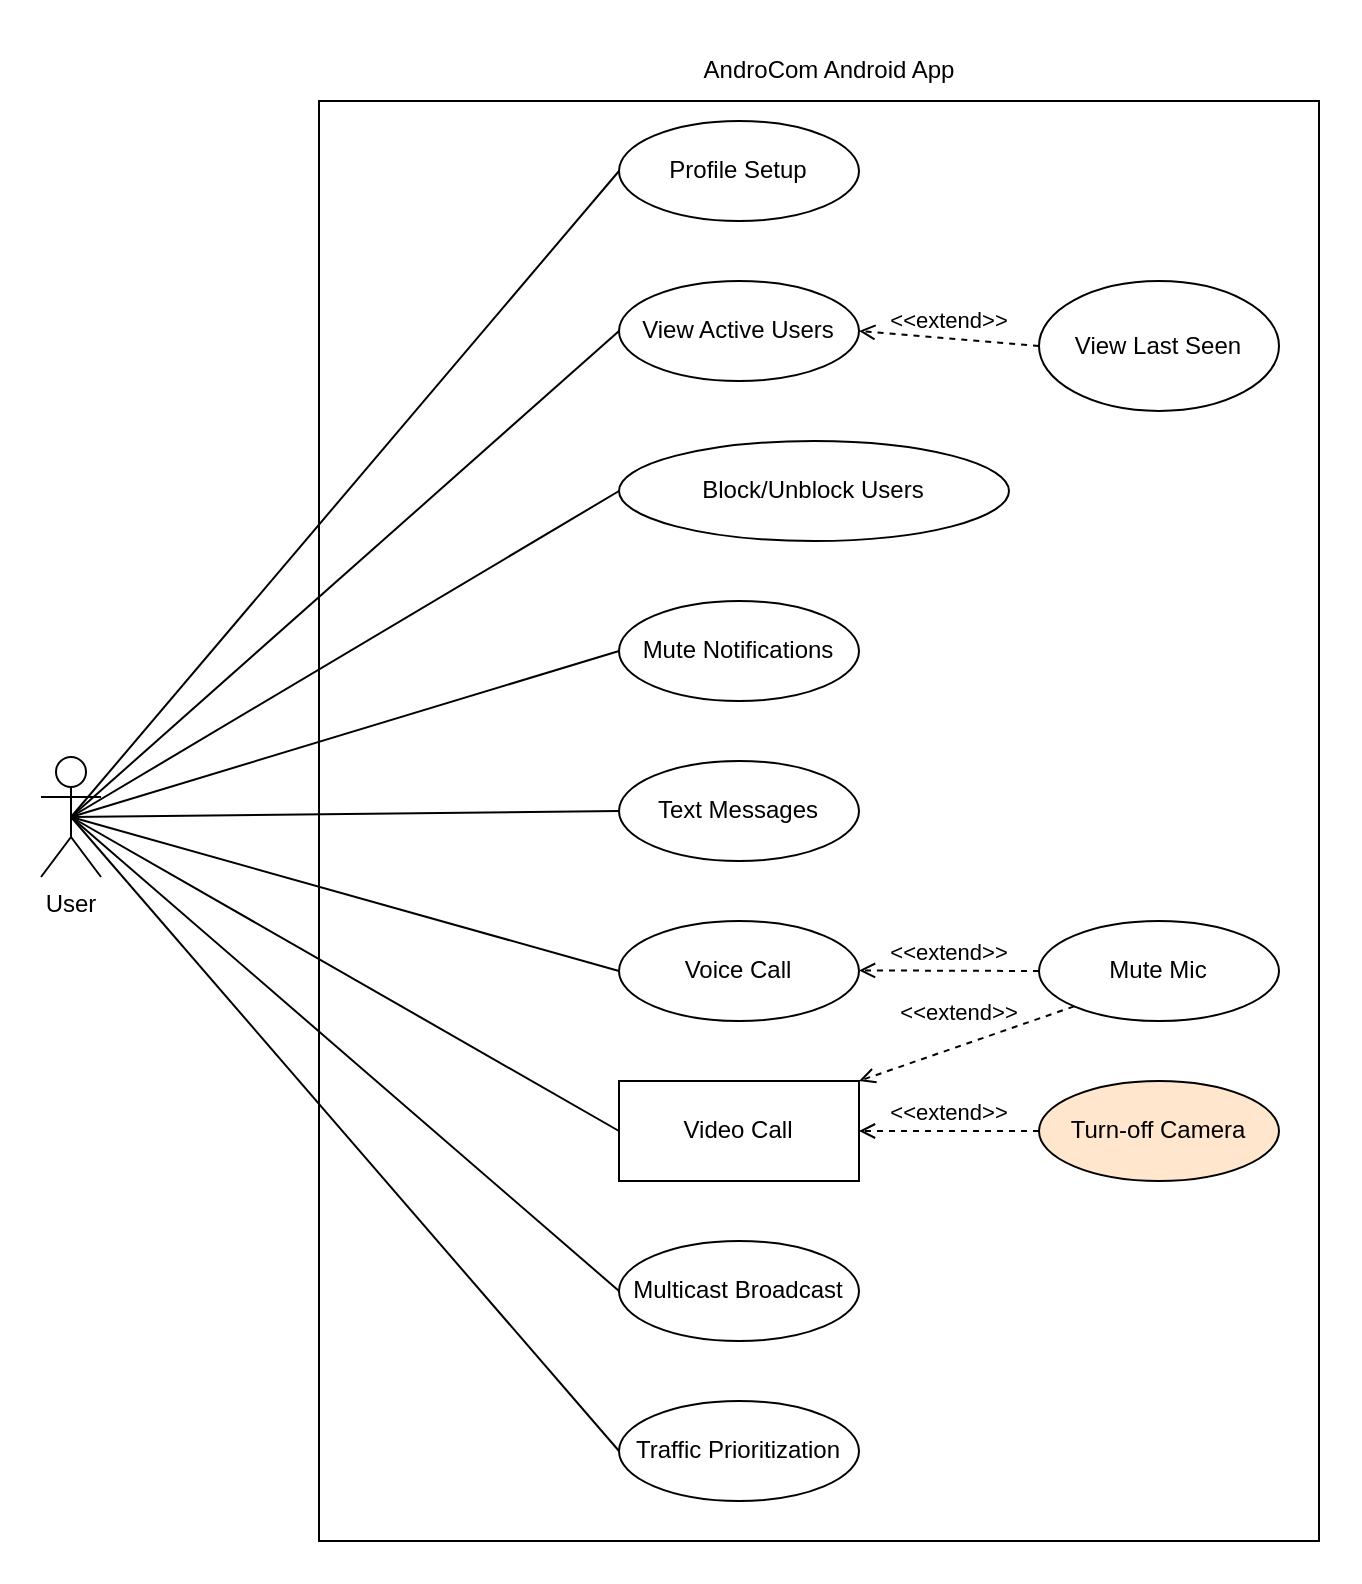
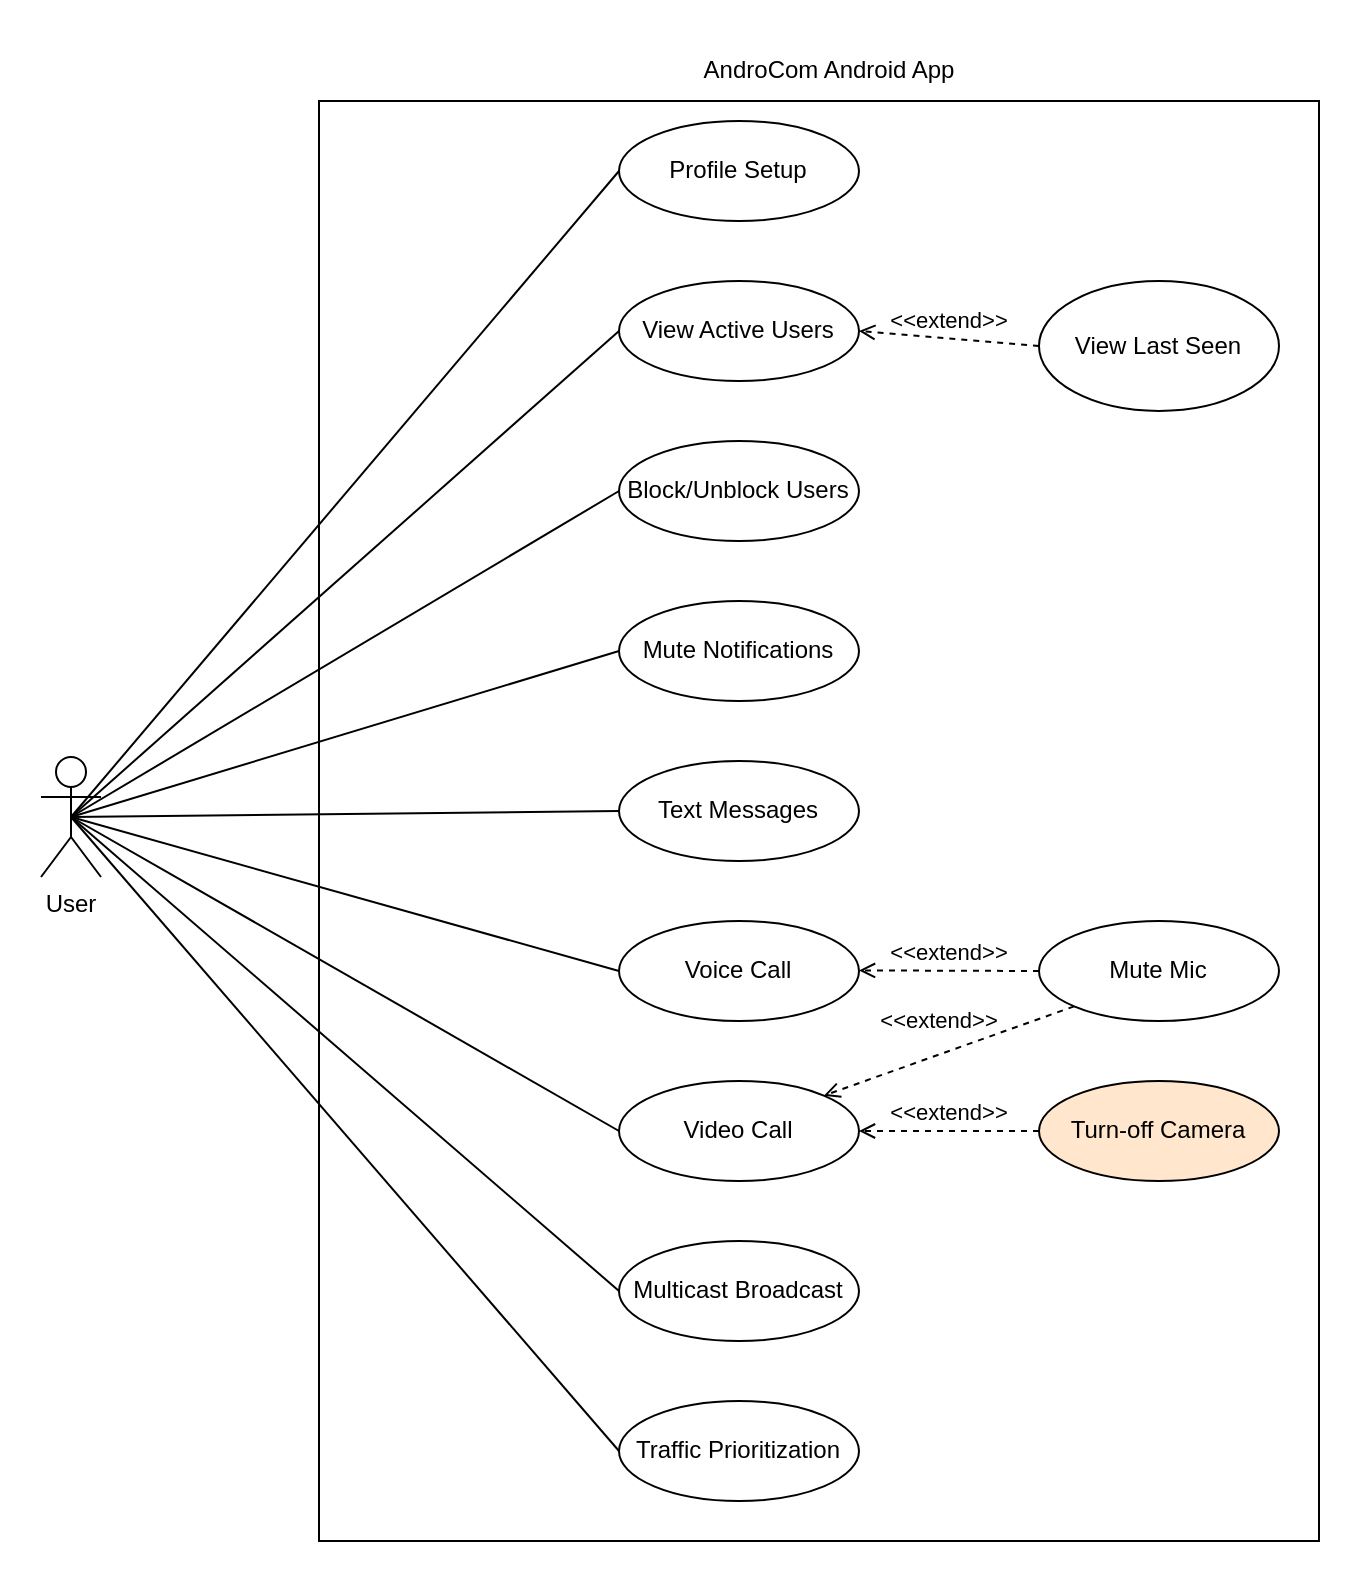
(814, 491) -> (739, 491)
(739, 1131) -> (739, 1131)
